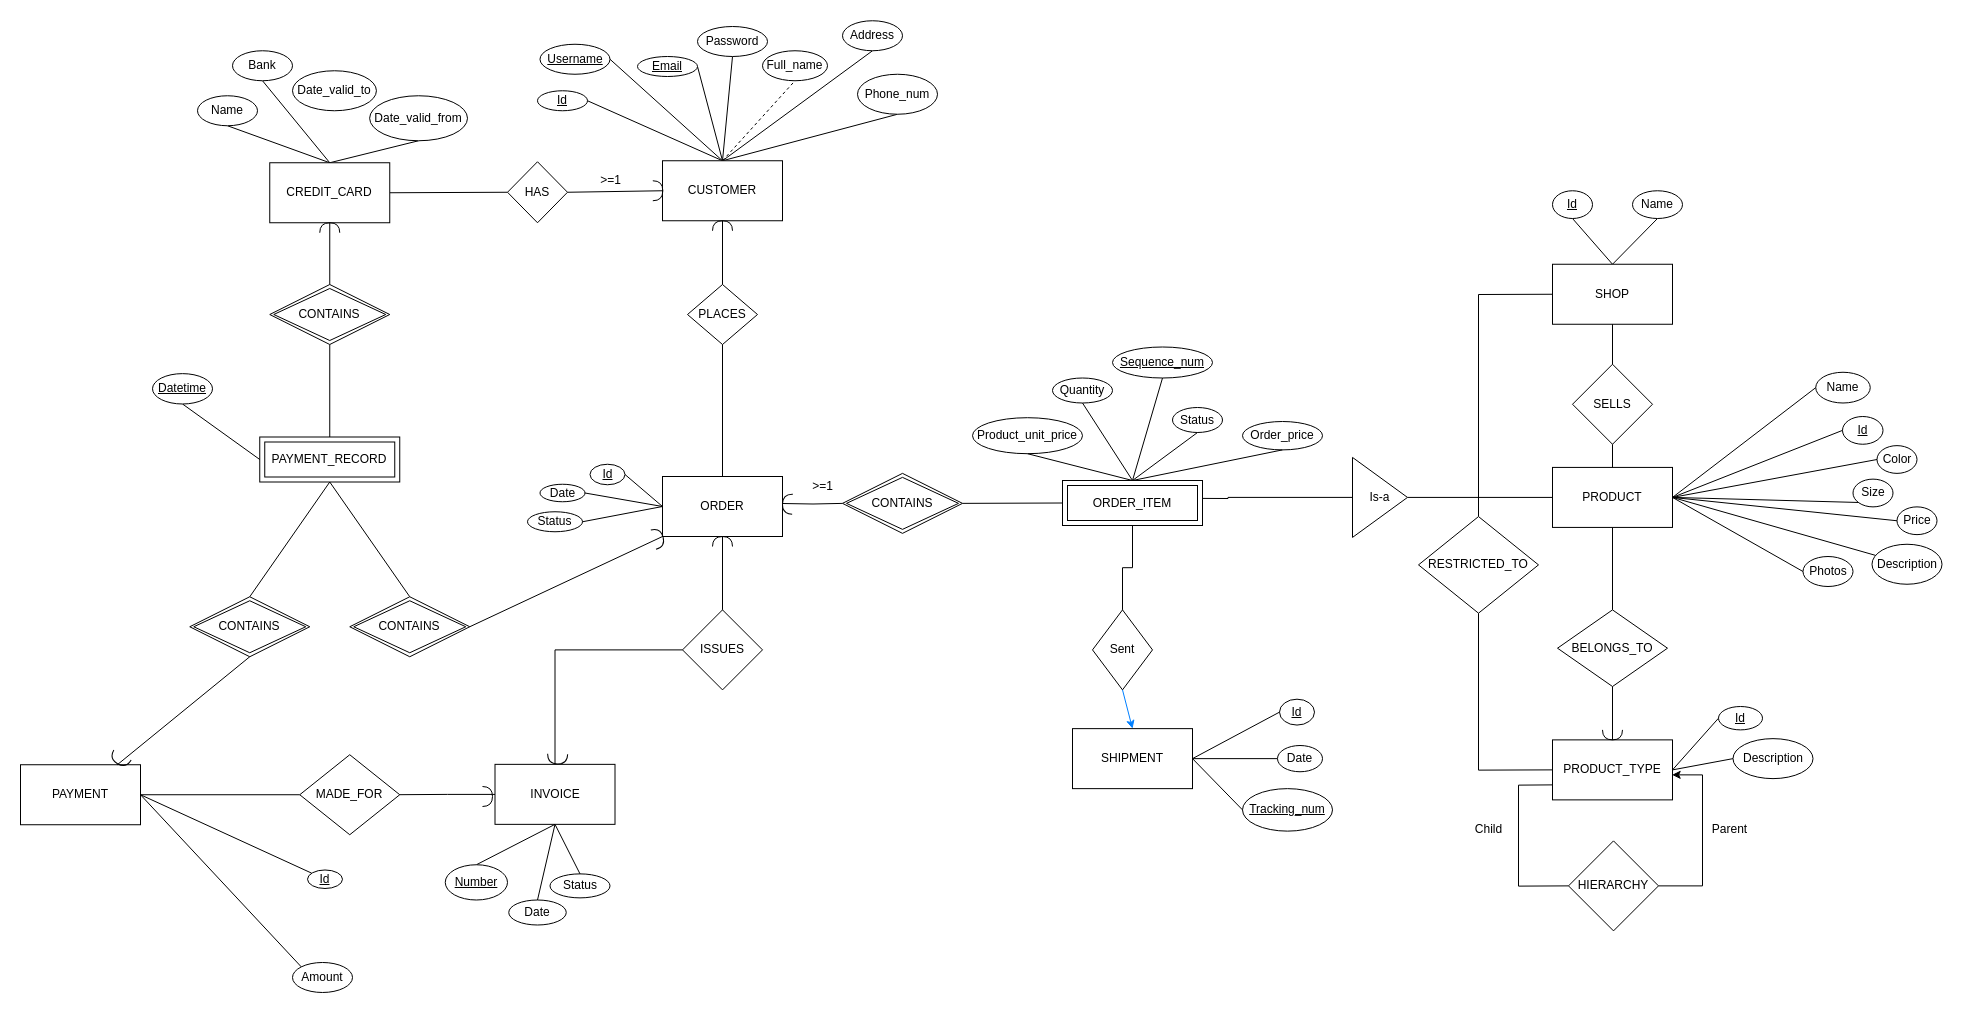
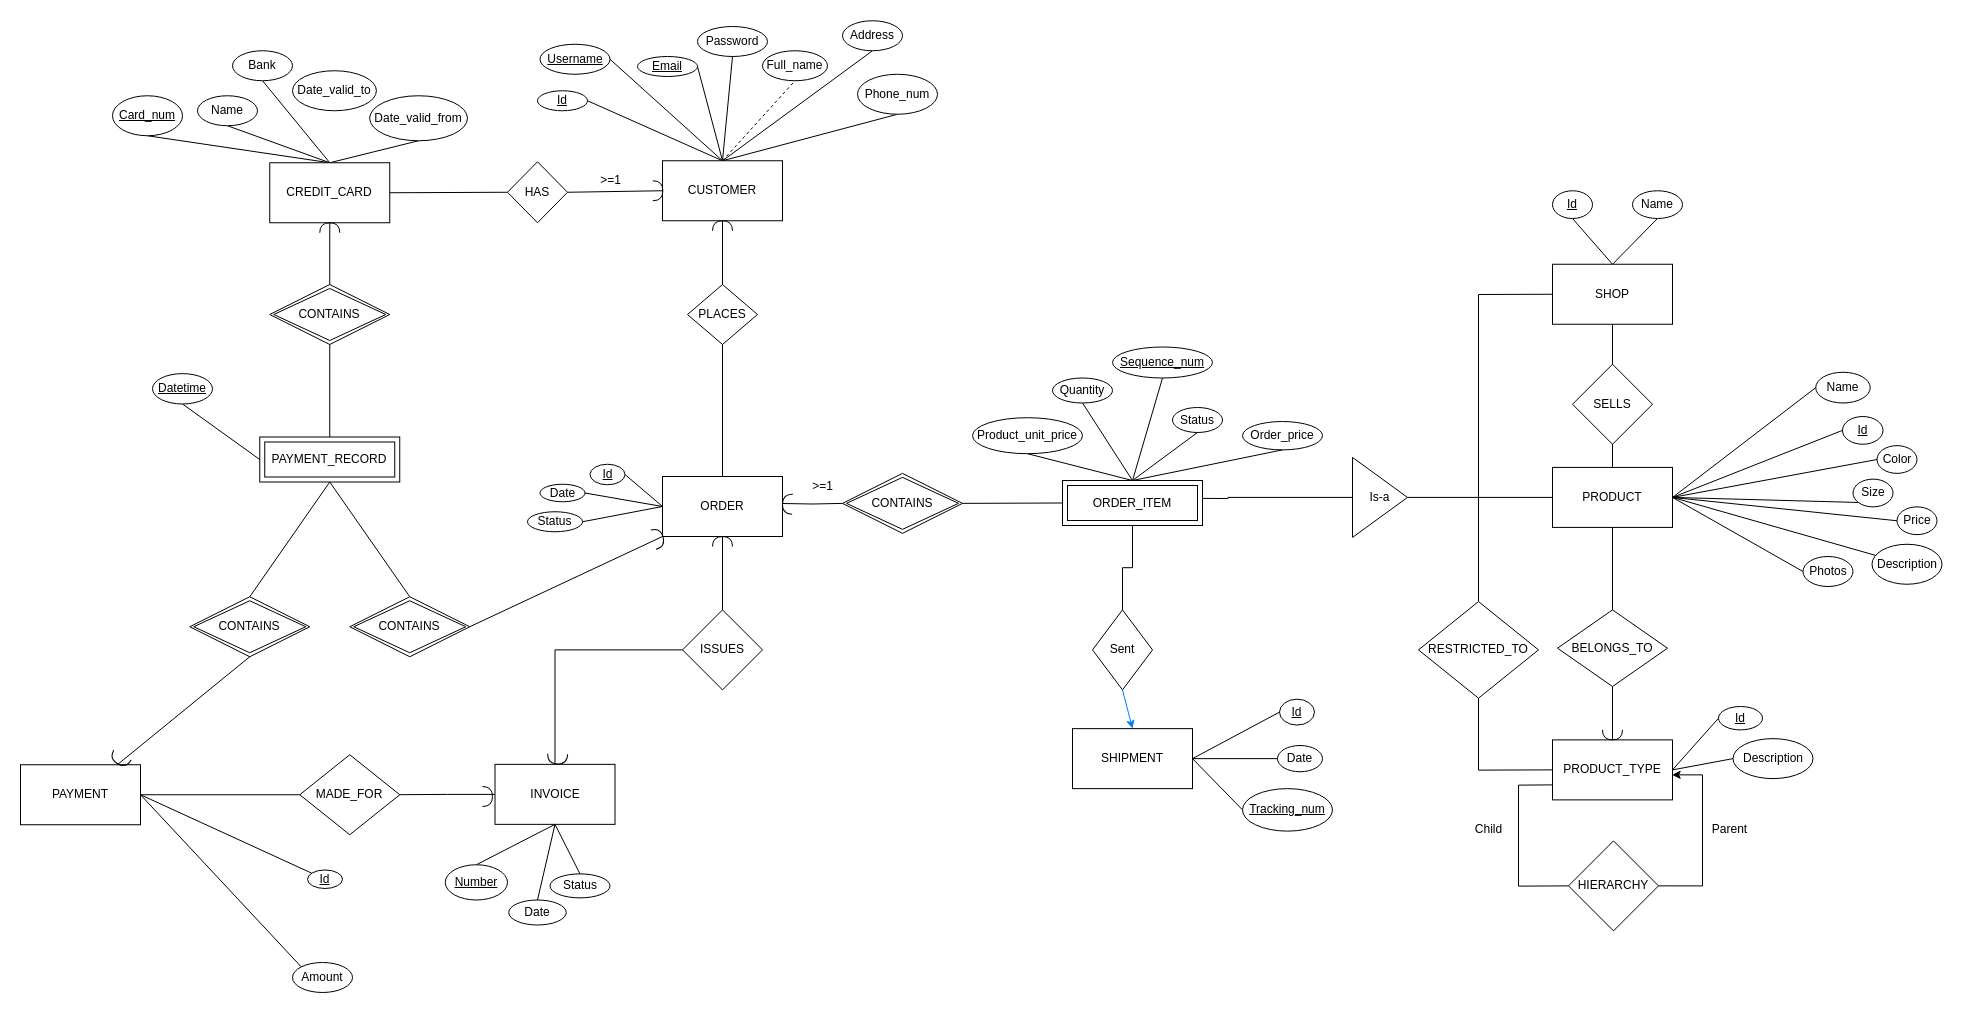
none -> (148, 116)
none -> (237, 149)
(1479, 565) -> (1479, 650)
